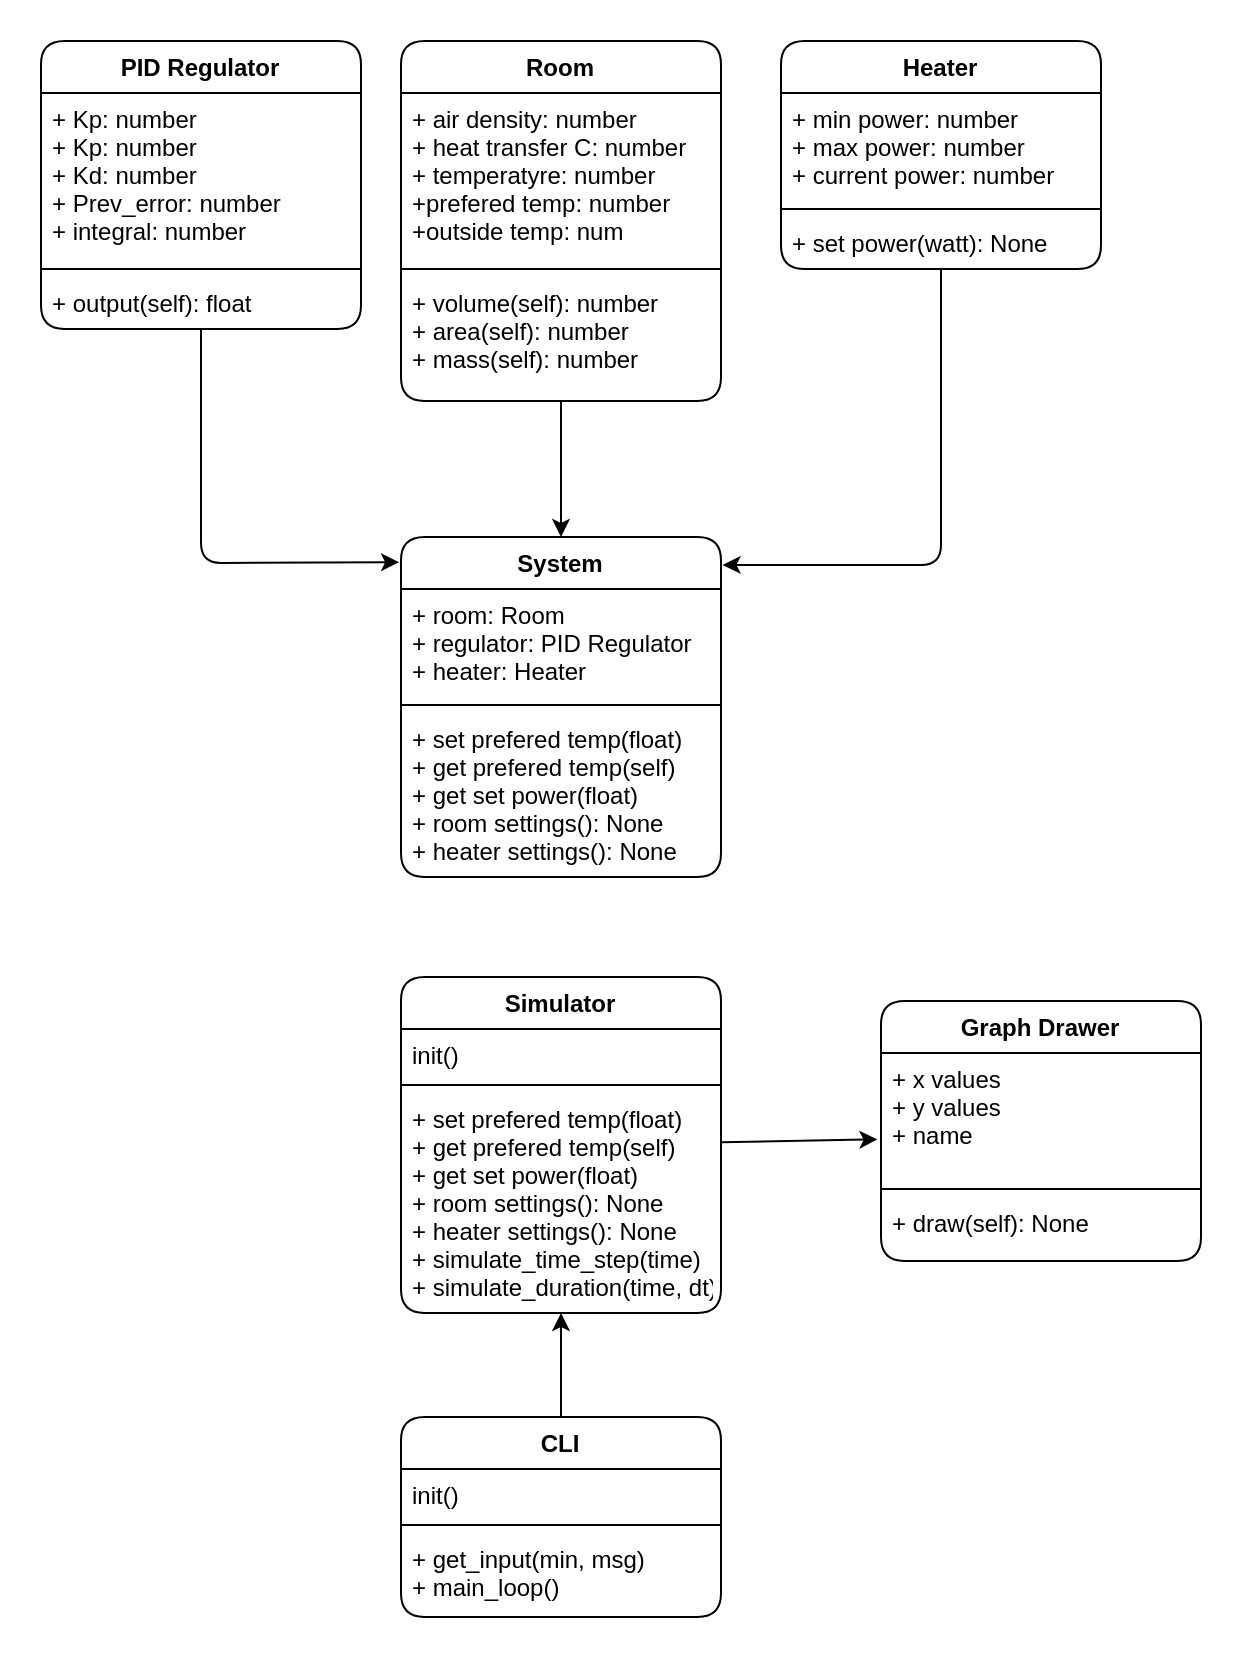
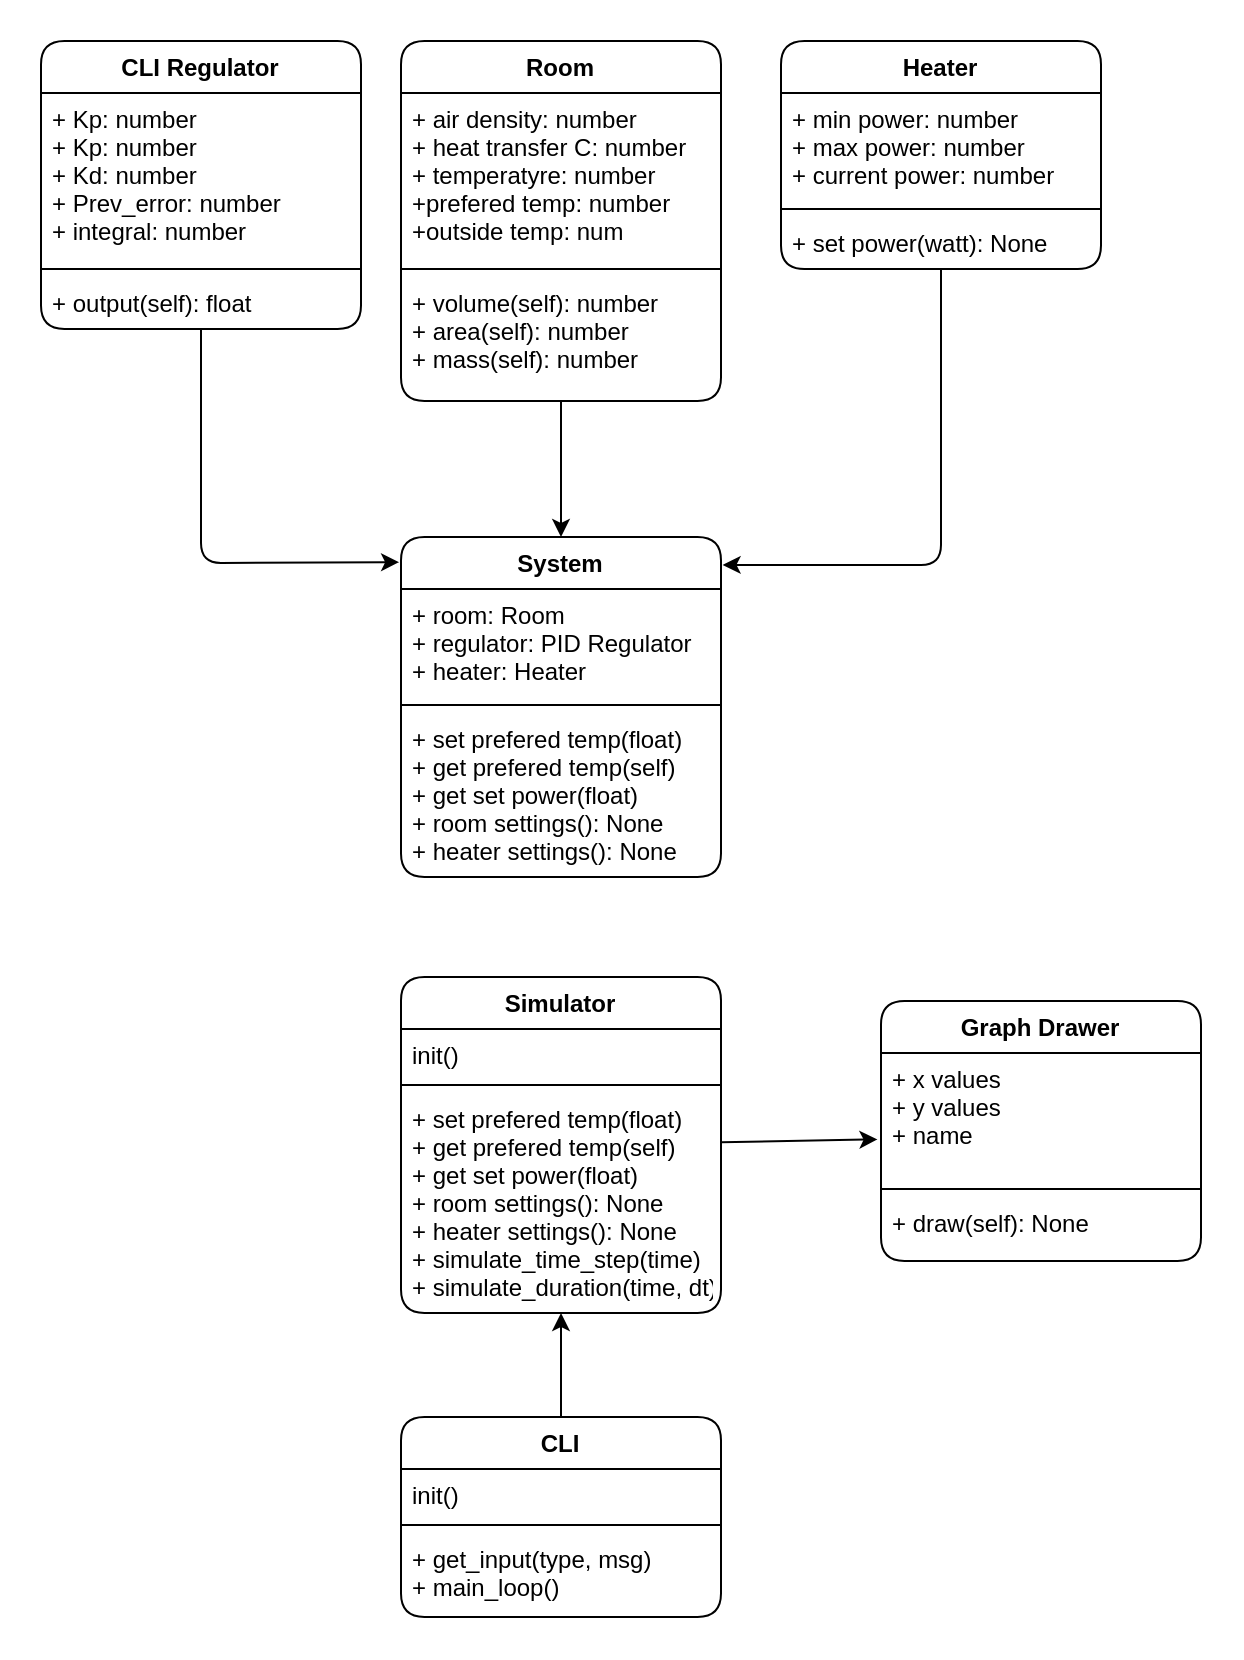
(200, 68) -> (200, 68)
(538, 1560) -> (547, 1560)
